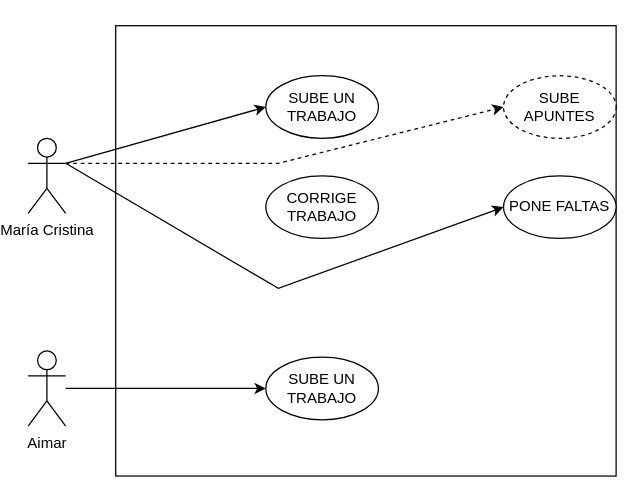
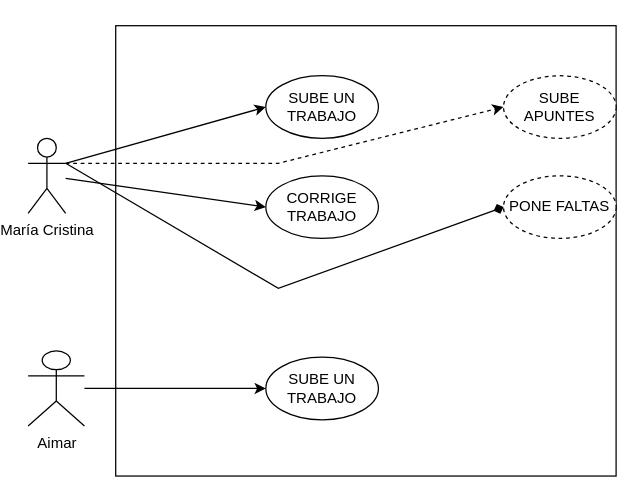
none -> (181, 195)
(559, 207) -> (559, 207)
(494, 210) -> (493, 210)
(47, 388) -> (56, 388)
